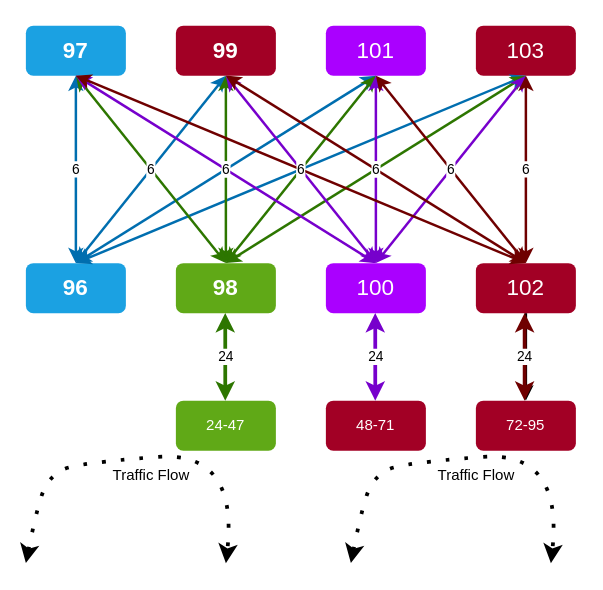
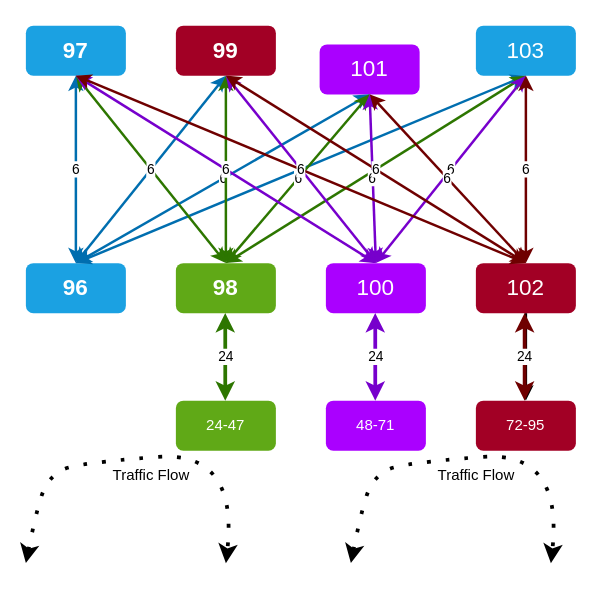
(376, 51) -> (369, 69)
(526, 51) -> (526, 51)
(376, 426) -> (376, 426)
